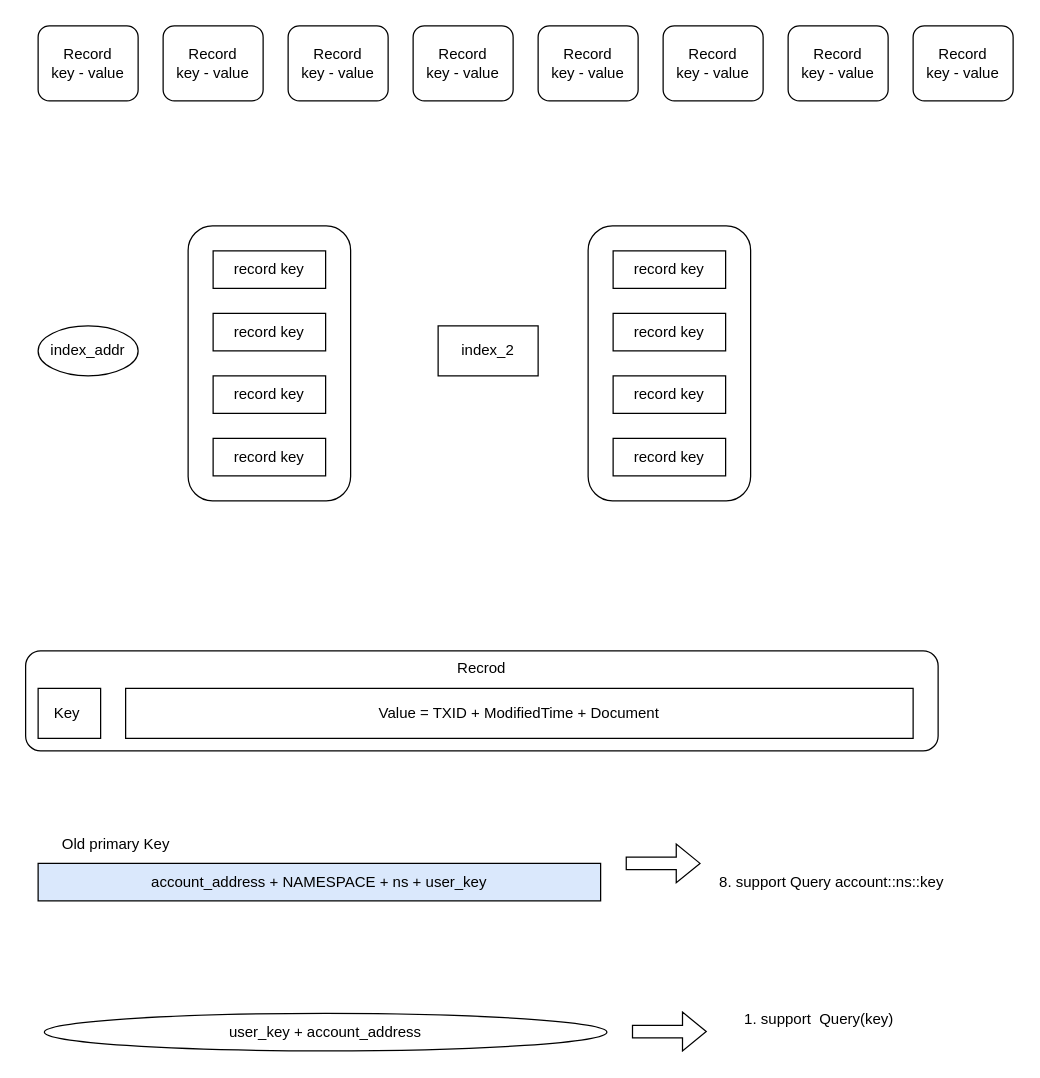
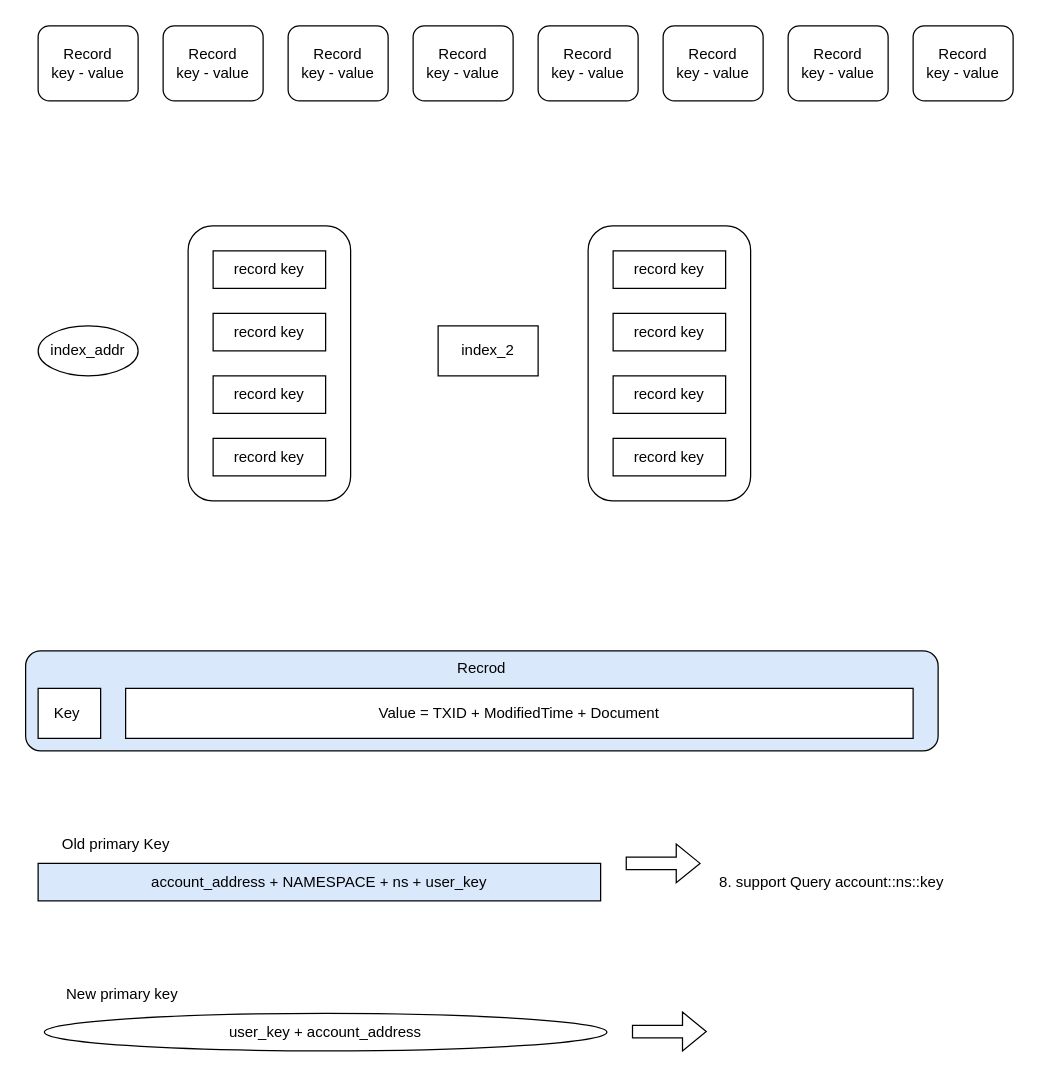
(482, 668) -> (482, 668)
none -> (123, 994)
(819, 1019) -> none
